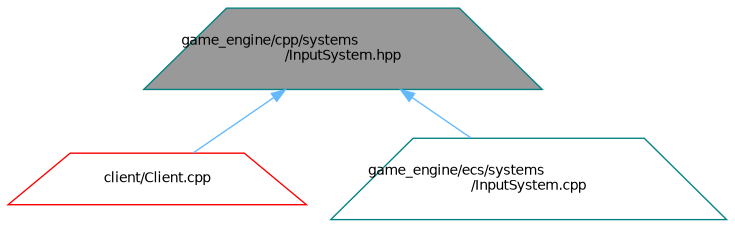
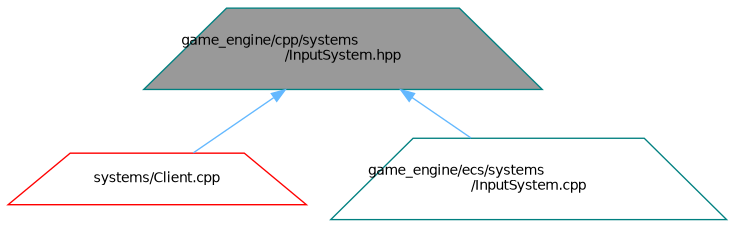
(157, 179) -> (157, 179)
